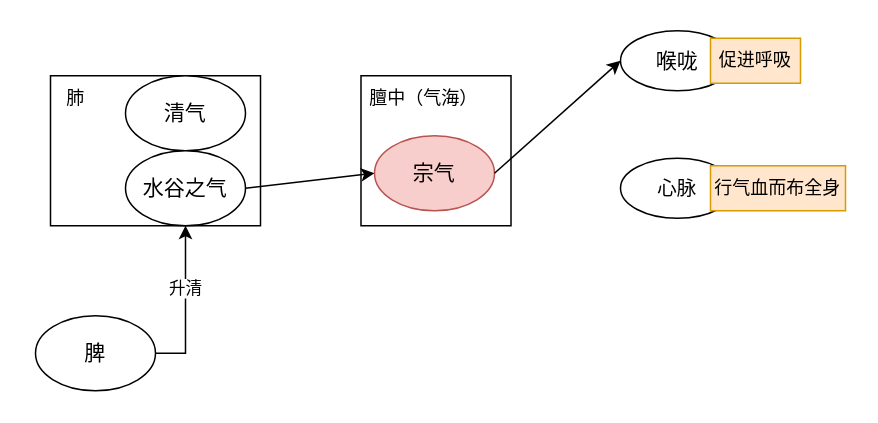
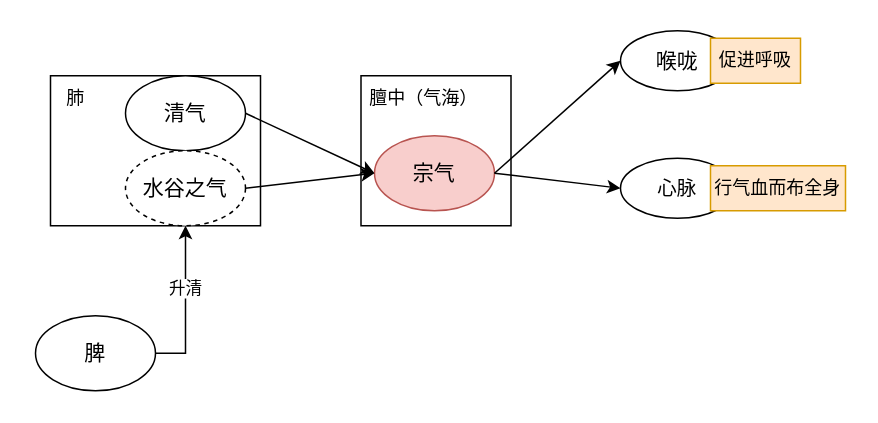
none -> (305, 141)
none -> (554, 180)
(185, 188) -> (185, 188)
